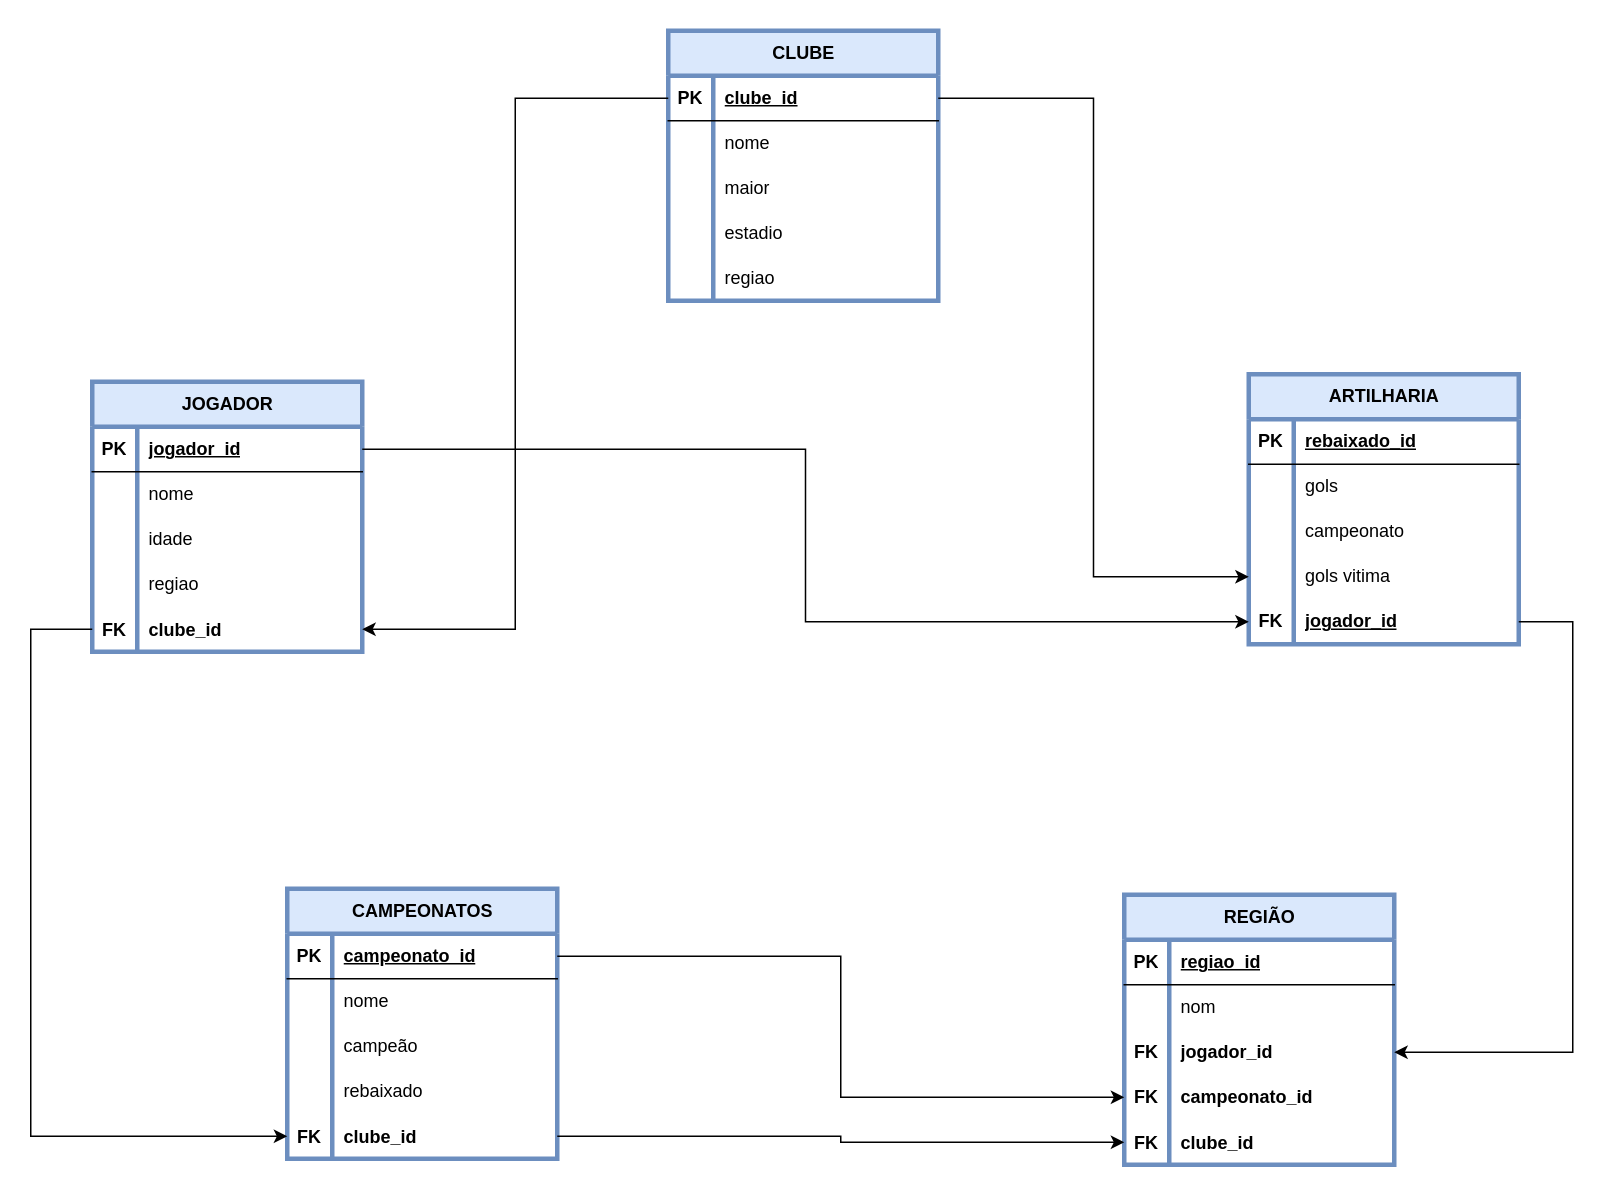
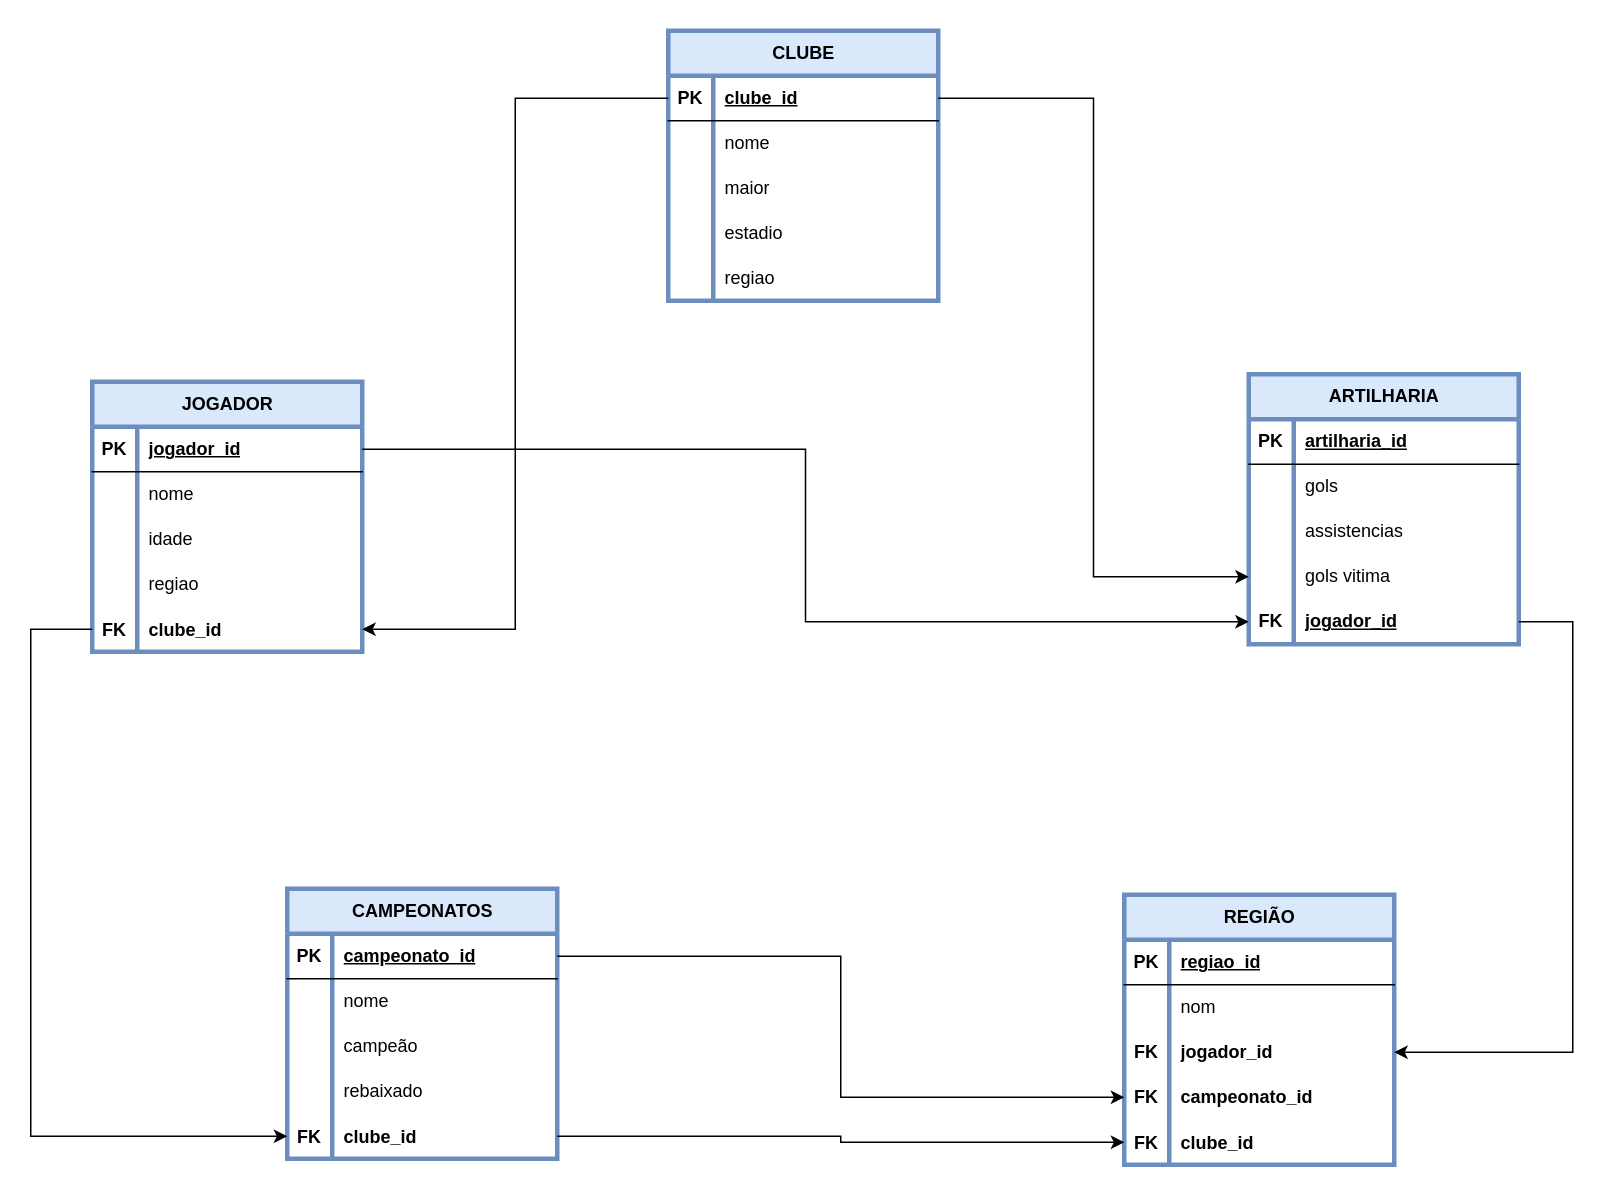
(1362, 442) -> (1362, 442)
(1356, 532) -> (1362, 532)
